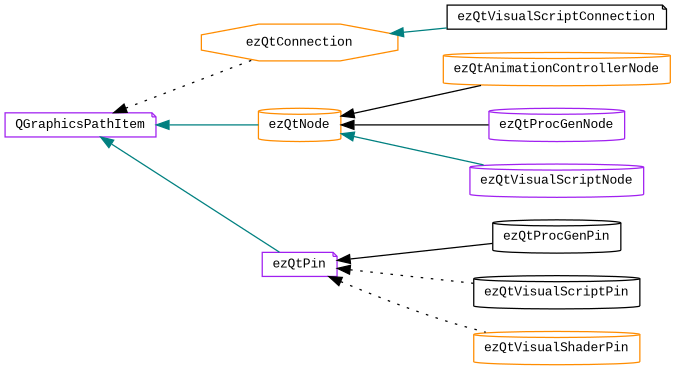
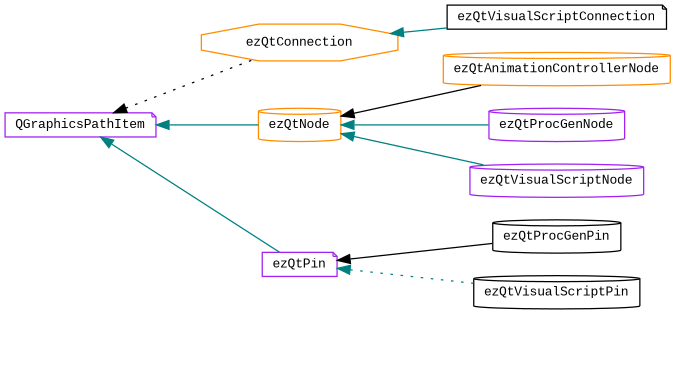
(422, 125) -> (422, 125)
(412, 277) -> (412, 277)
(557, 348) -> none
